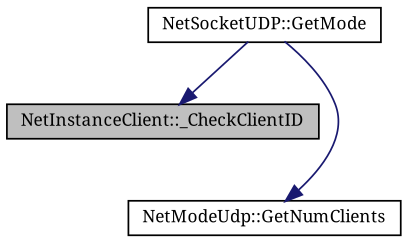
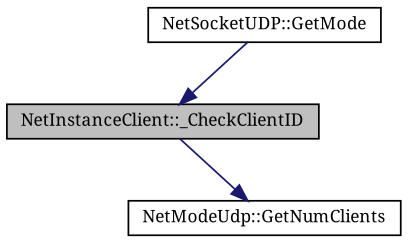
(337, 113) -> (207, 164)
